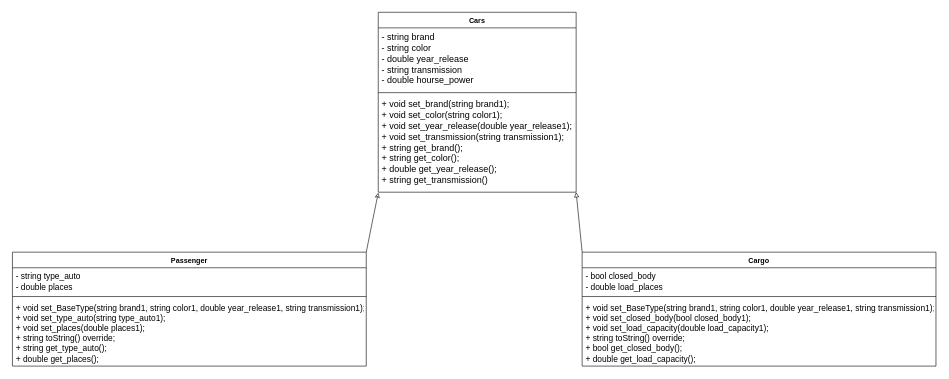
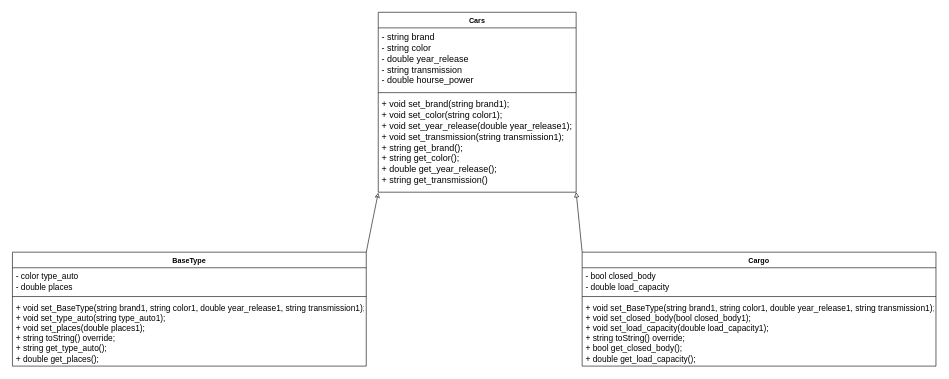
(189, 260) -> (189, 260)
(56, 277) -> (53, 277)
(625, 277) -> (625, 277)
